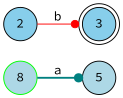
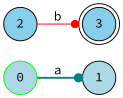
(20, 78) -> (20, 78)
(99, 78) -> (99, 78)
